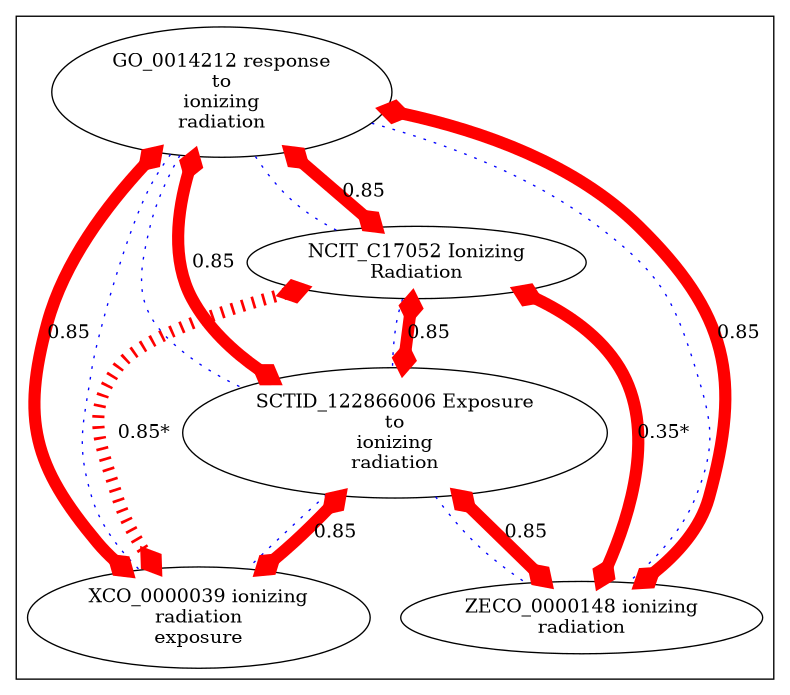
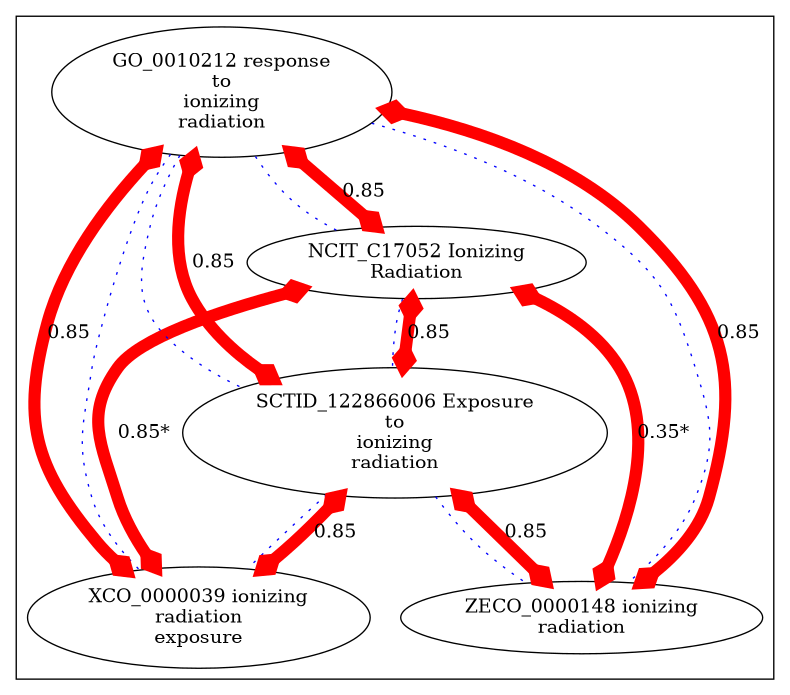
(222, 92) -> (222, 92)
(114, 374) -> (114, 374)
